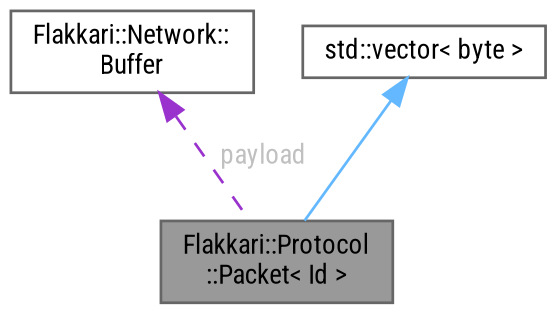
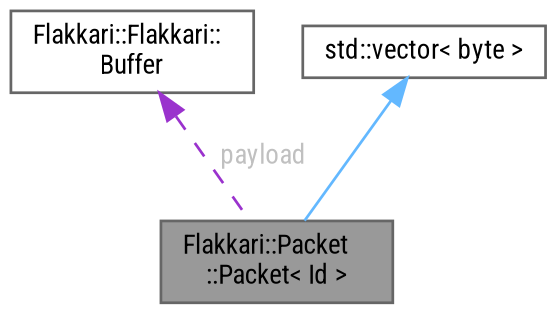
(132, 52) -> (132, 52)
(277, 262) -> (277, 262)
